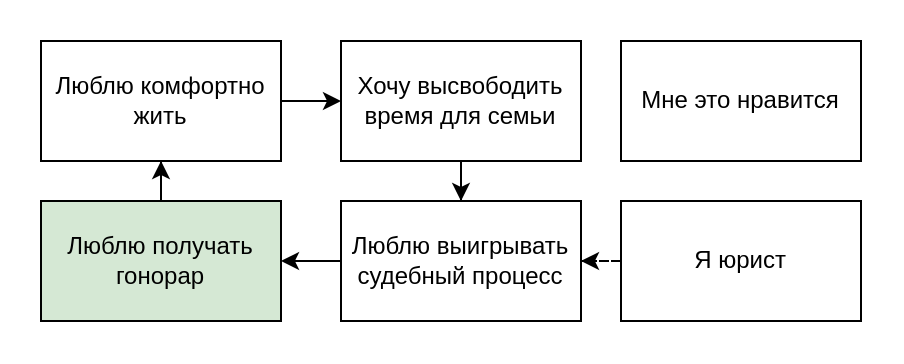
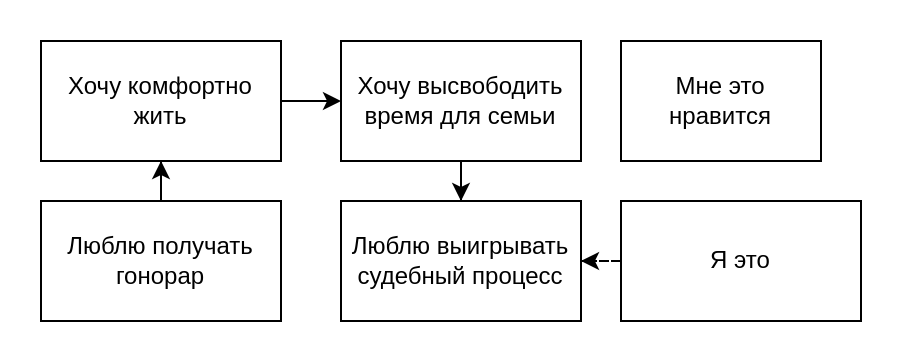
(161, 101) -> (161, 101)
(741, 101) -> (721, 101)
(161, 261) -> (161, 261)
(304, 261) -> none
(741, 261) -> (741, 261)
